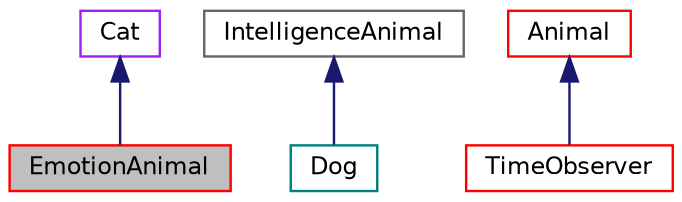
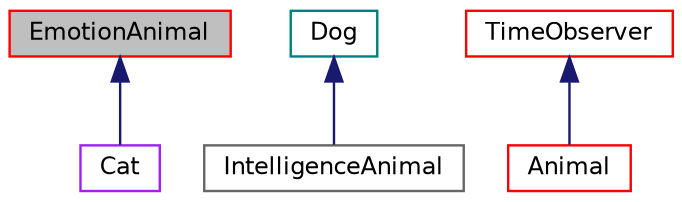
(120, 113) -> (120, 113)
(334, 113) -> (334, 113)
(569, 113) -> (569, 113)
